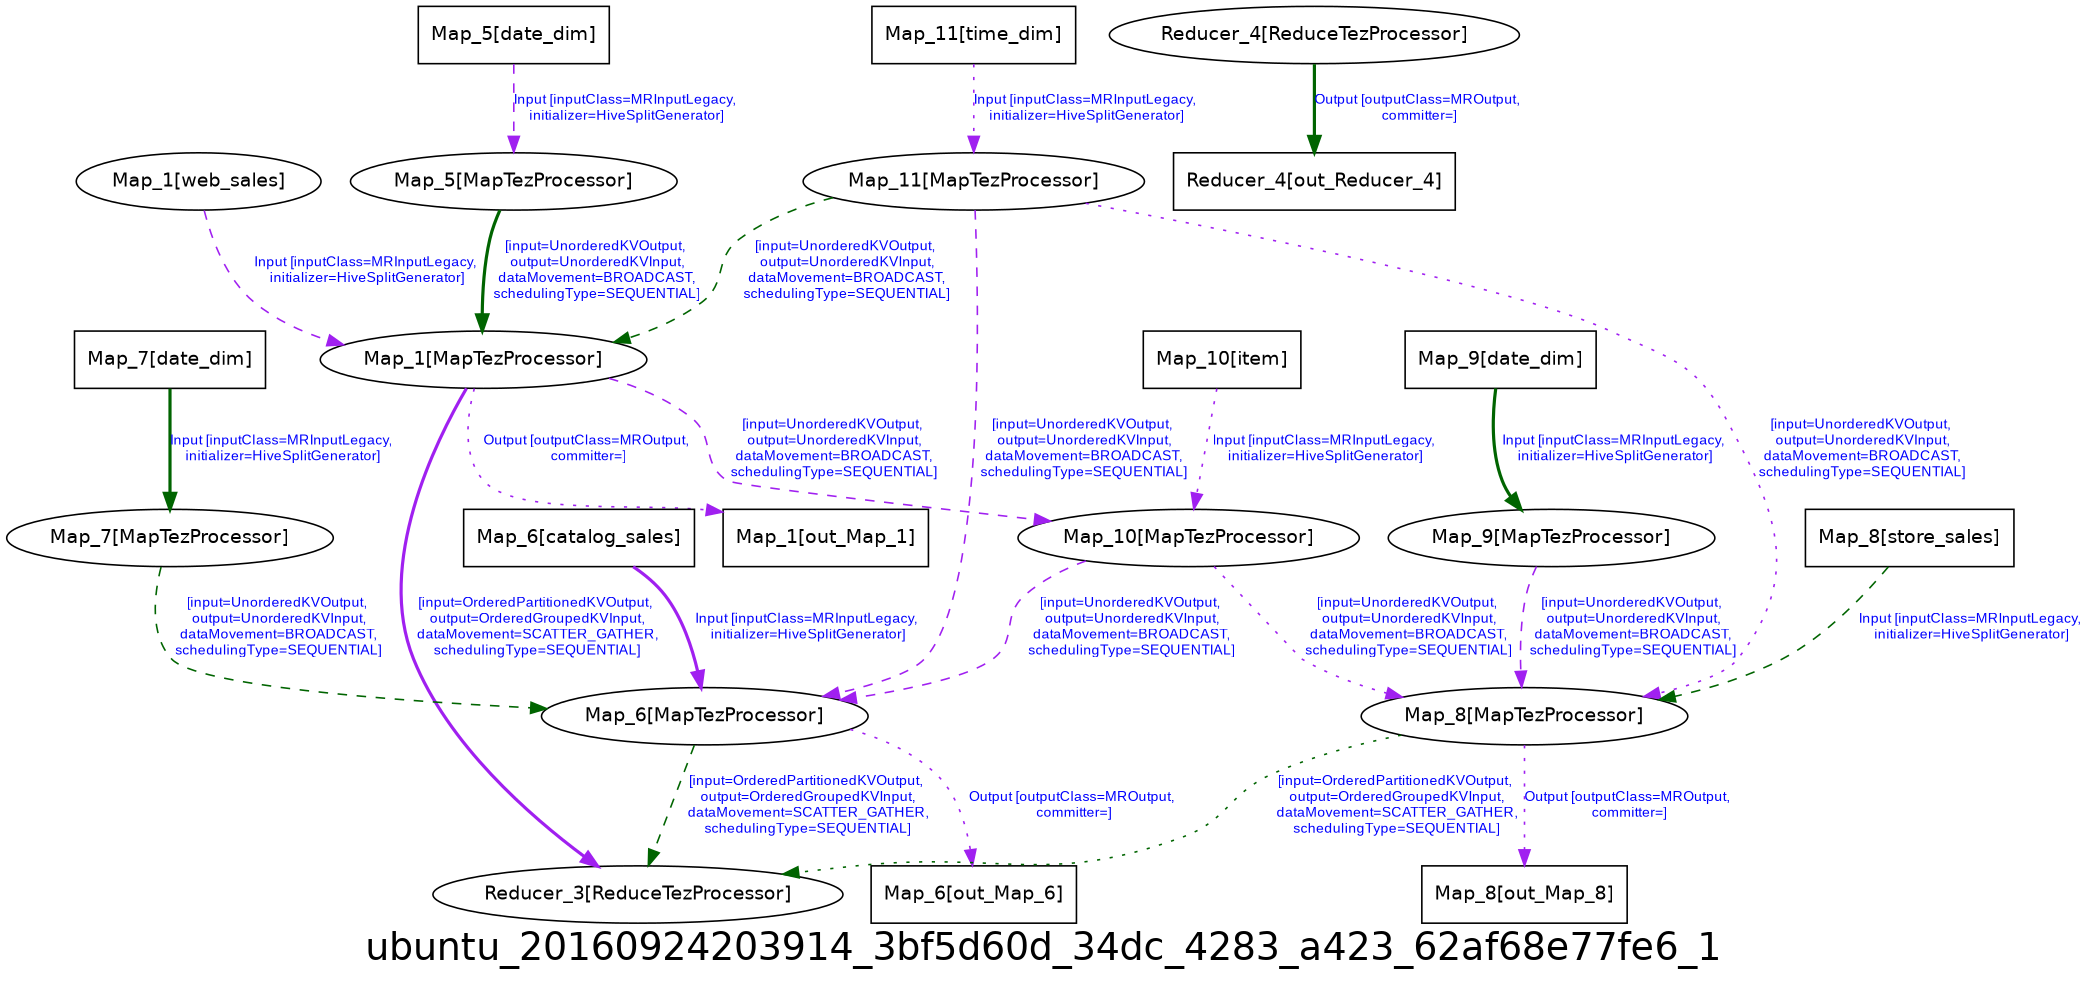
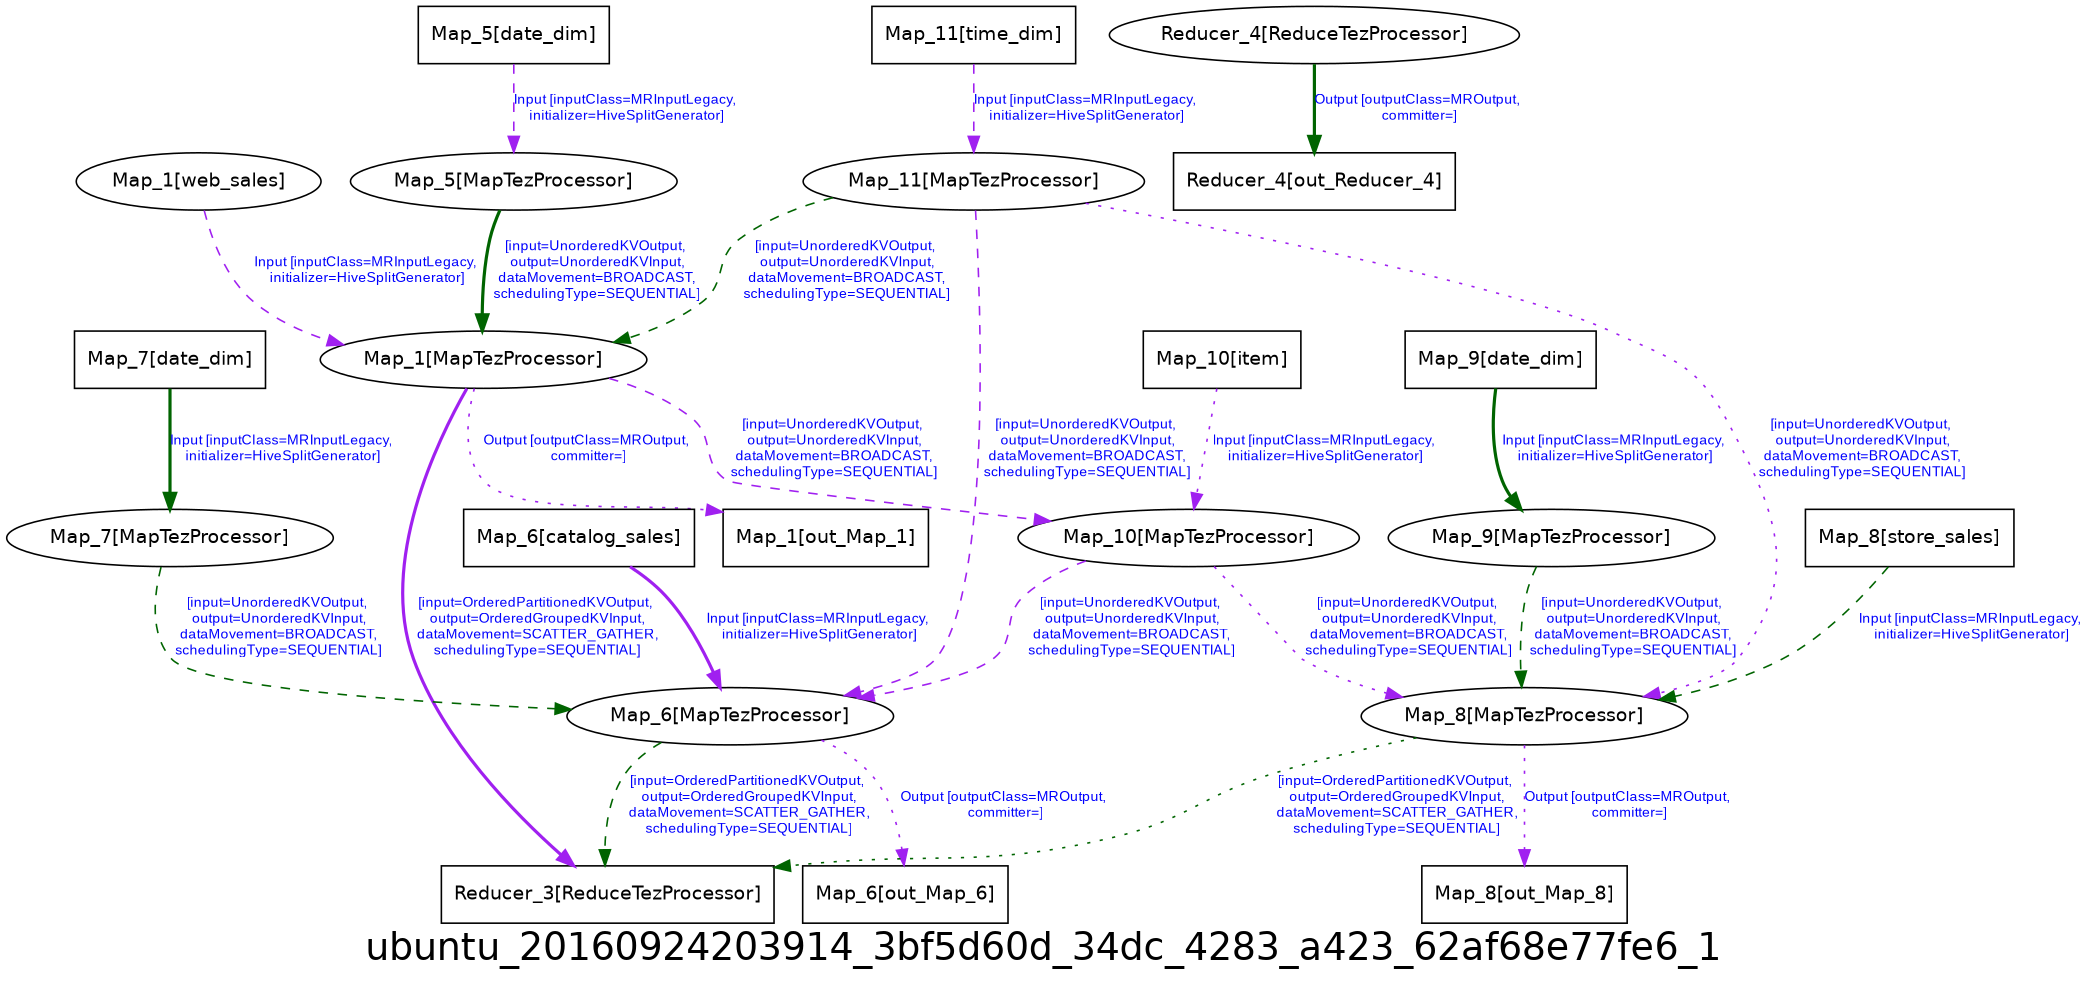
(974, 100) -> (974, 100)
(1522, 618) -> (1522, 618)
(638, 895) -> (608, 895)
